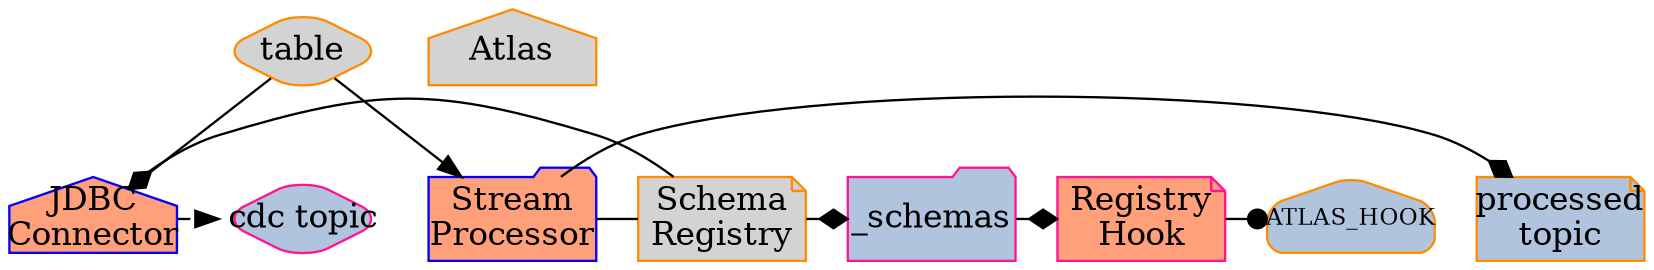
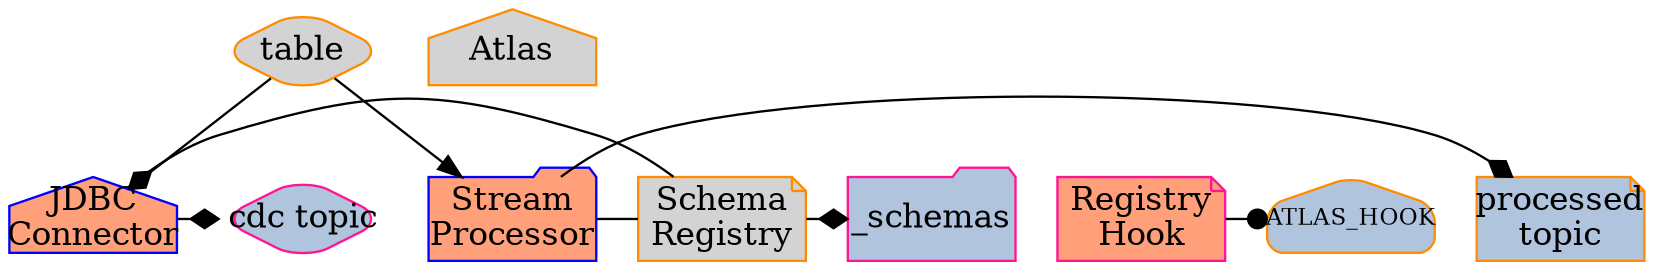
(184, 219) -> (184, 219)
(1022, 219) -> none
